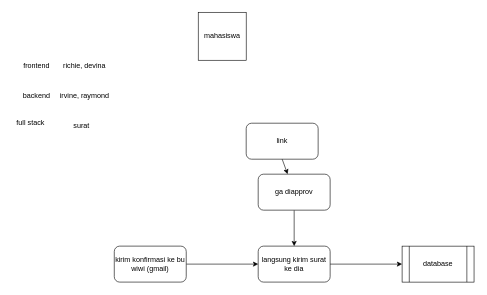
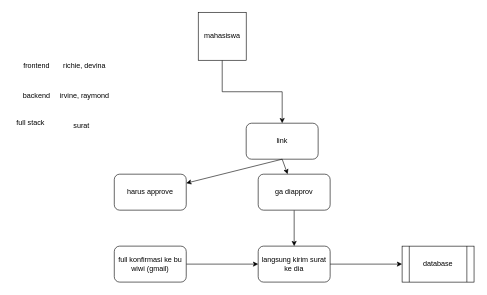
none -> (222, 91)
none -> (235, 171)
none -> (150, 192)
(150, 264) -> (150, 264)
